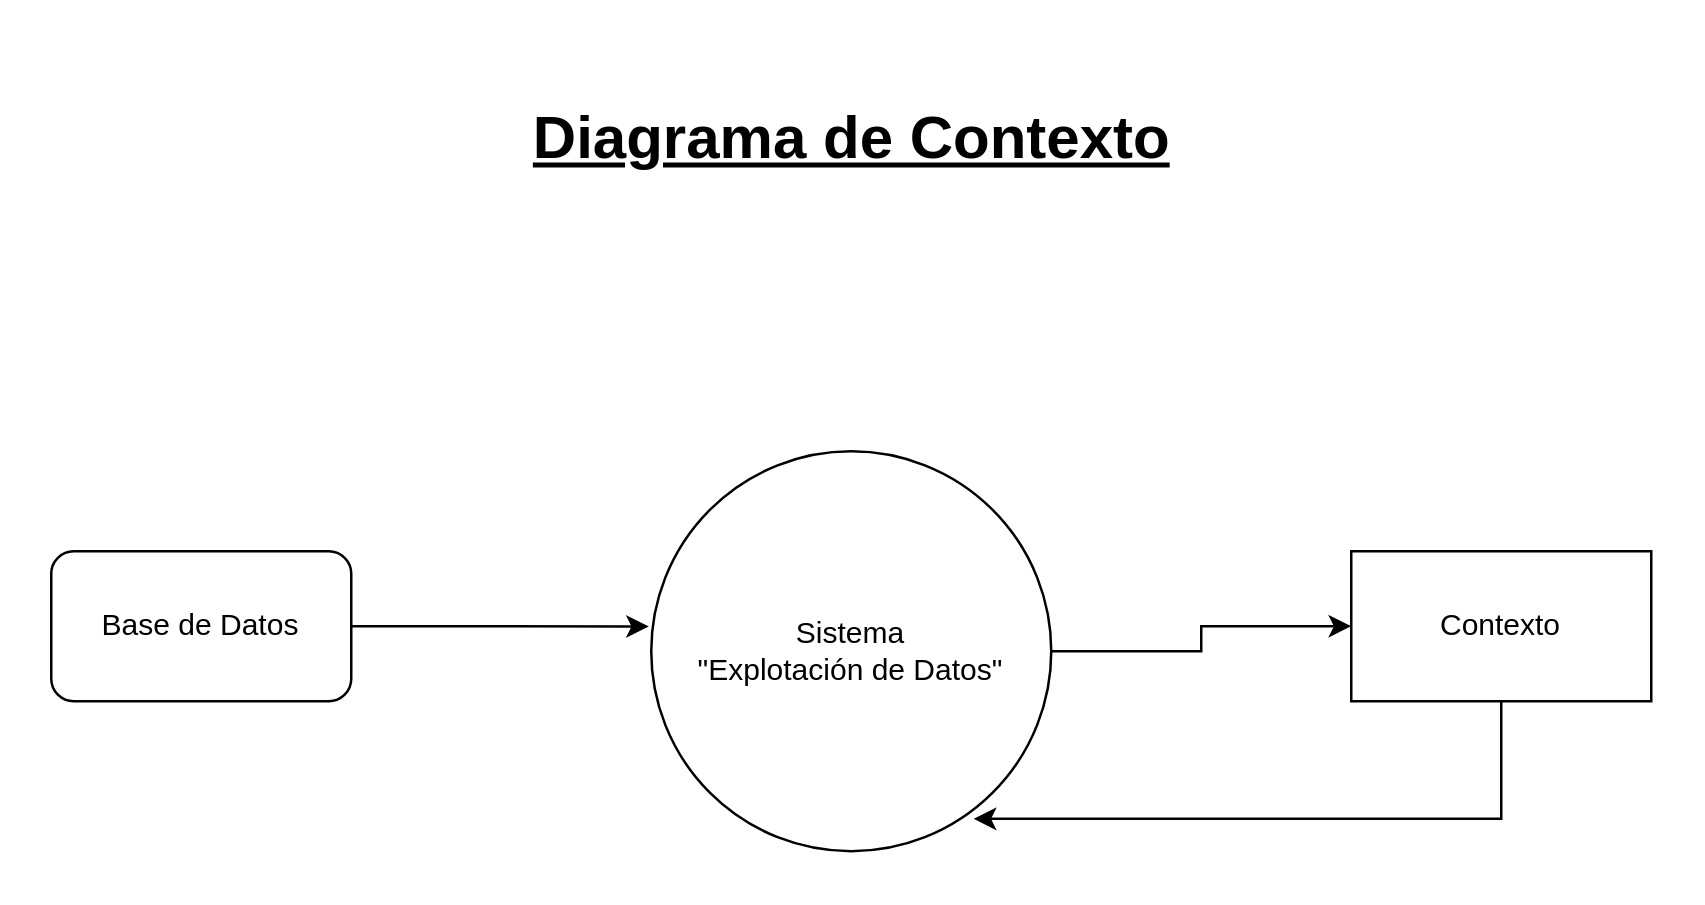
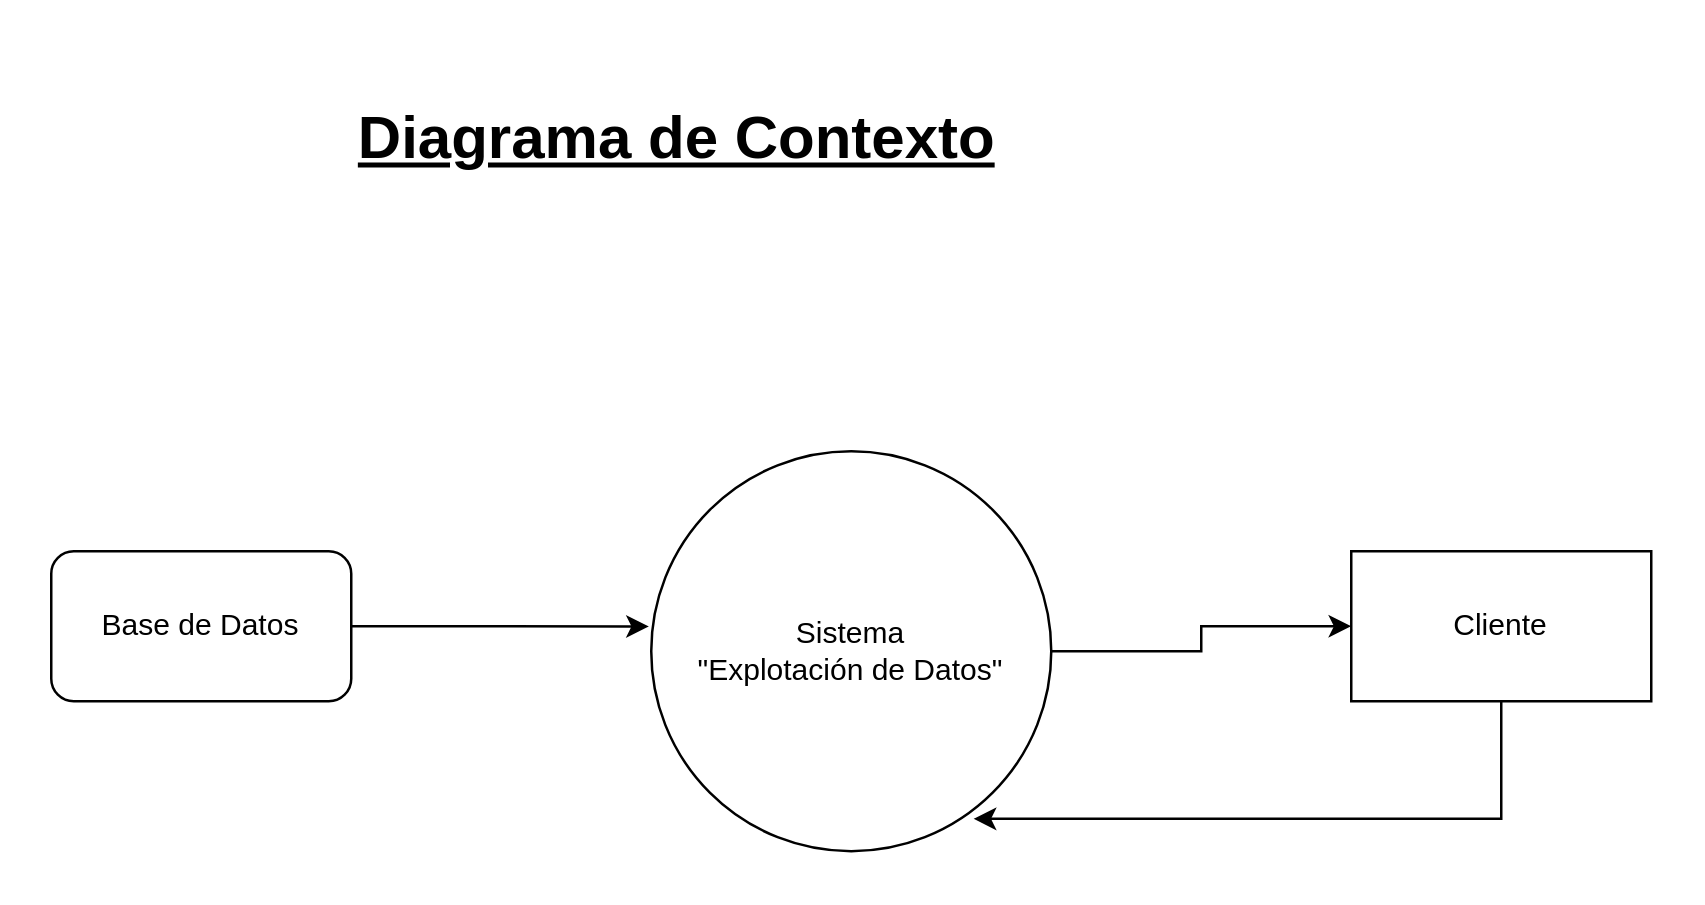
(851, 139) -> (676, 139)
(1501, 626) -> (1501, 626)
